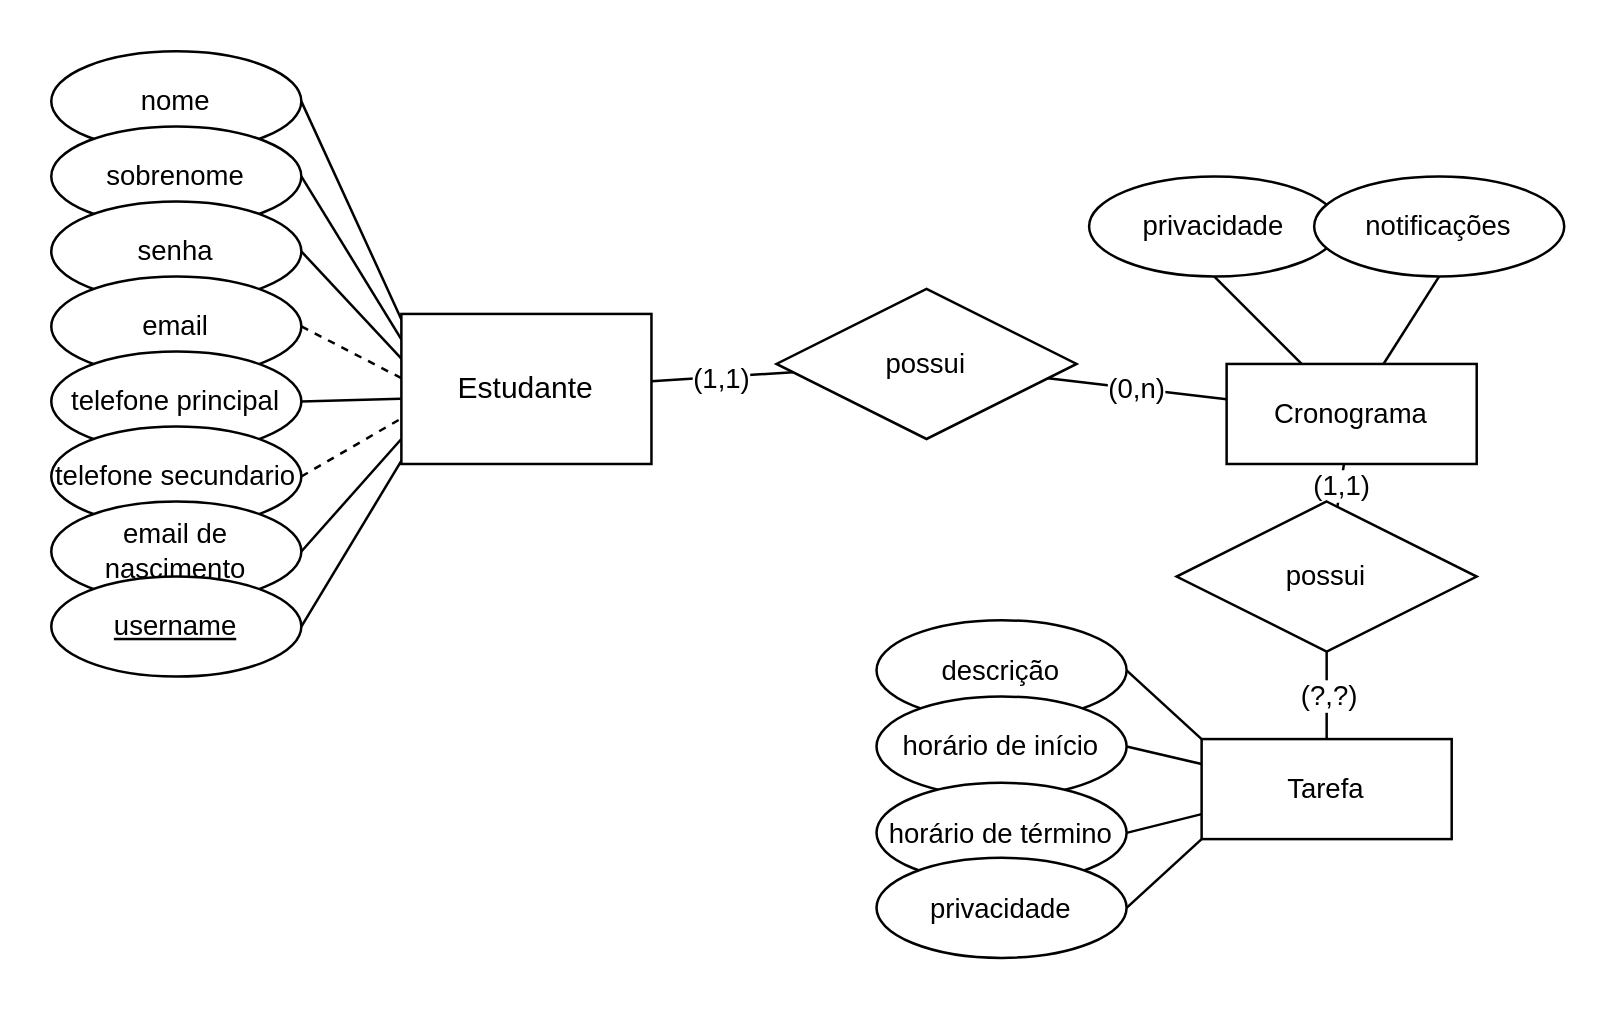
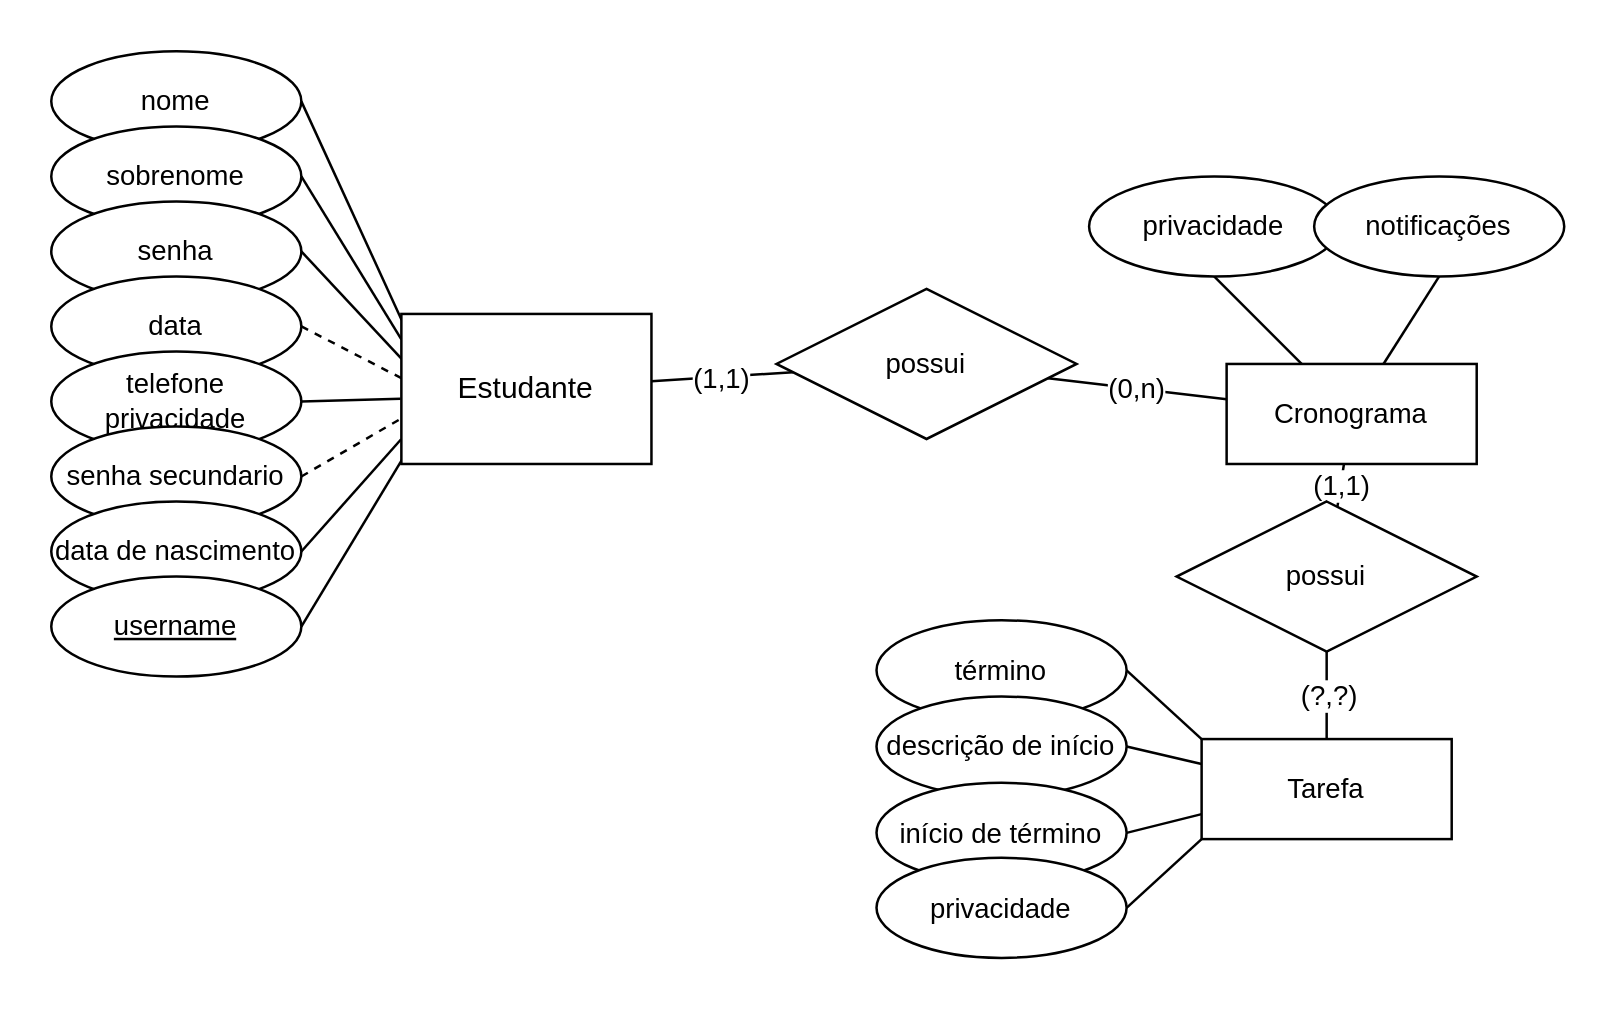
(176, 326) -> (176, 326)
(176, 401) -> (176, 401)
(176, 476) -> (176, 476)
(176, 551) -> (176, 551)
(1001, 671) -> (1001, 671)
(1001, 746) -> (1001, 746)
(1001, 834) -> (1001, 834)
